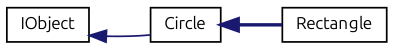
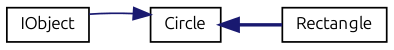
(128, 36) -> (111, 13)
